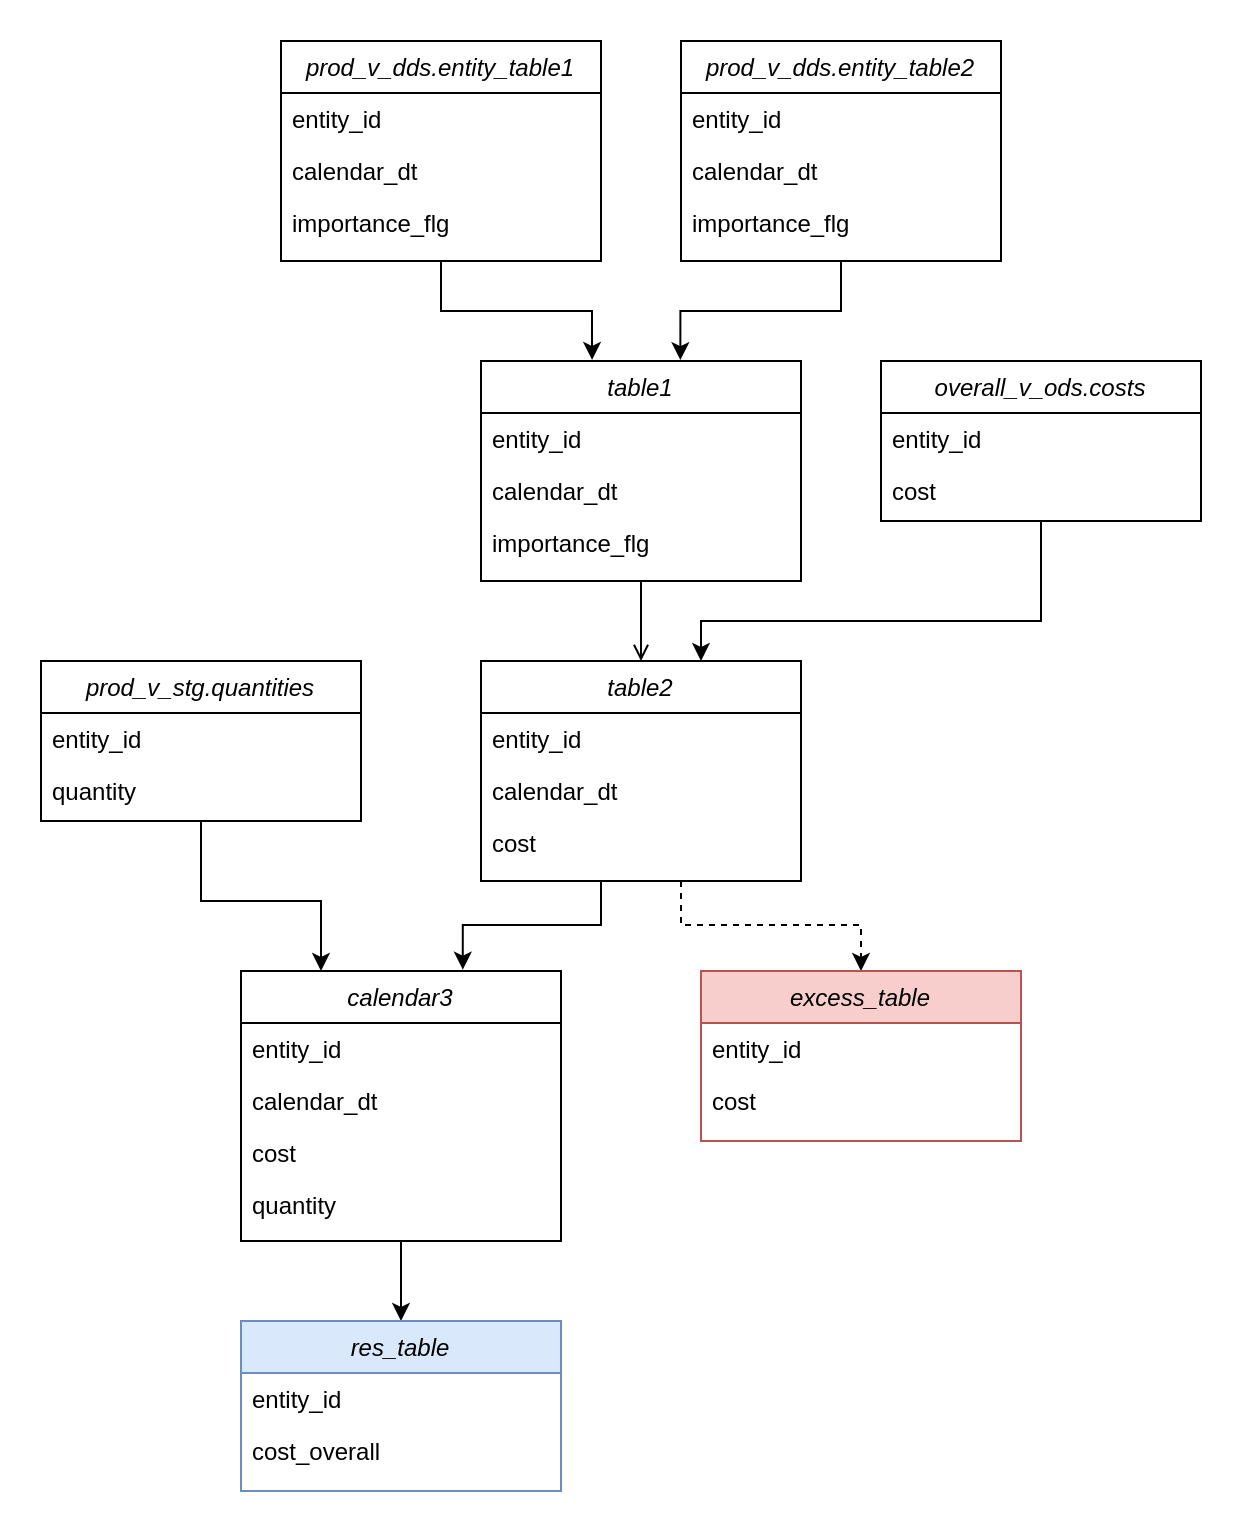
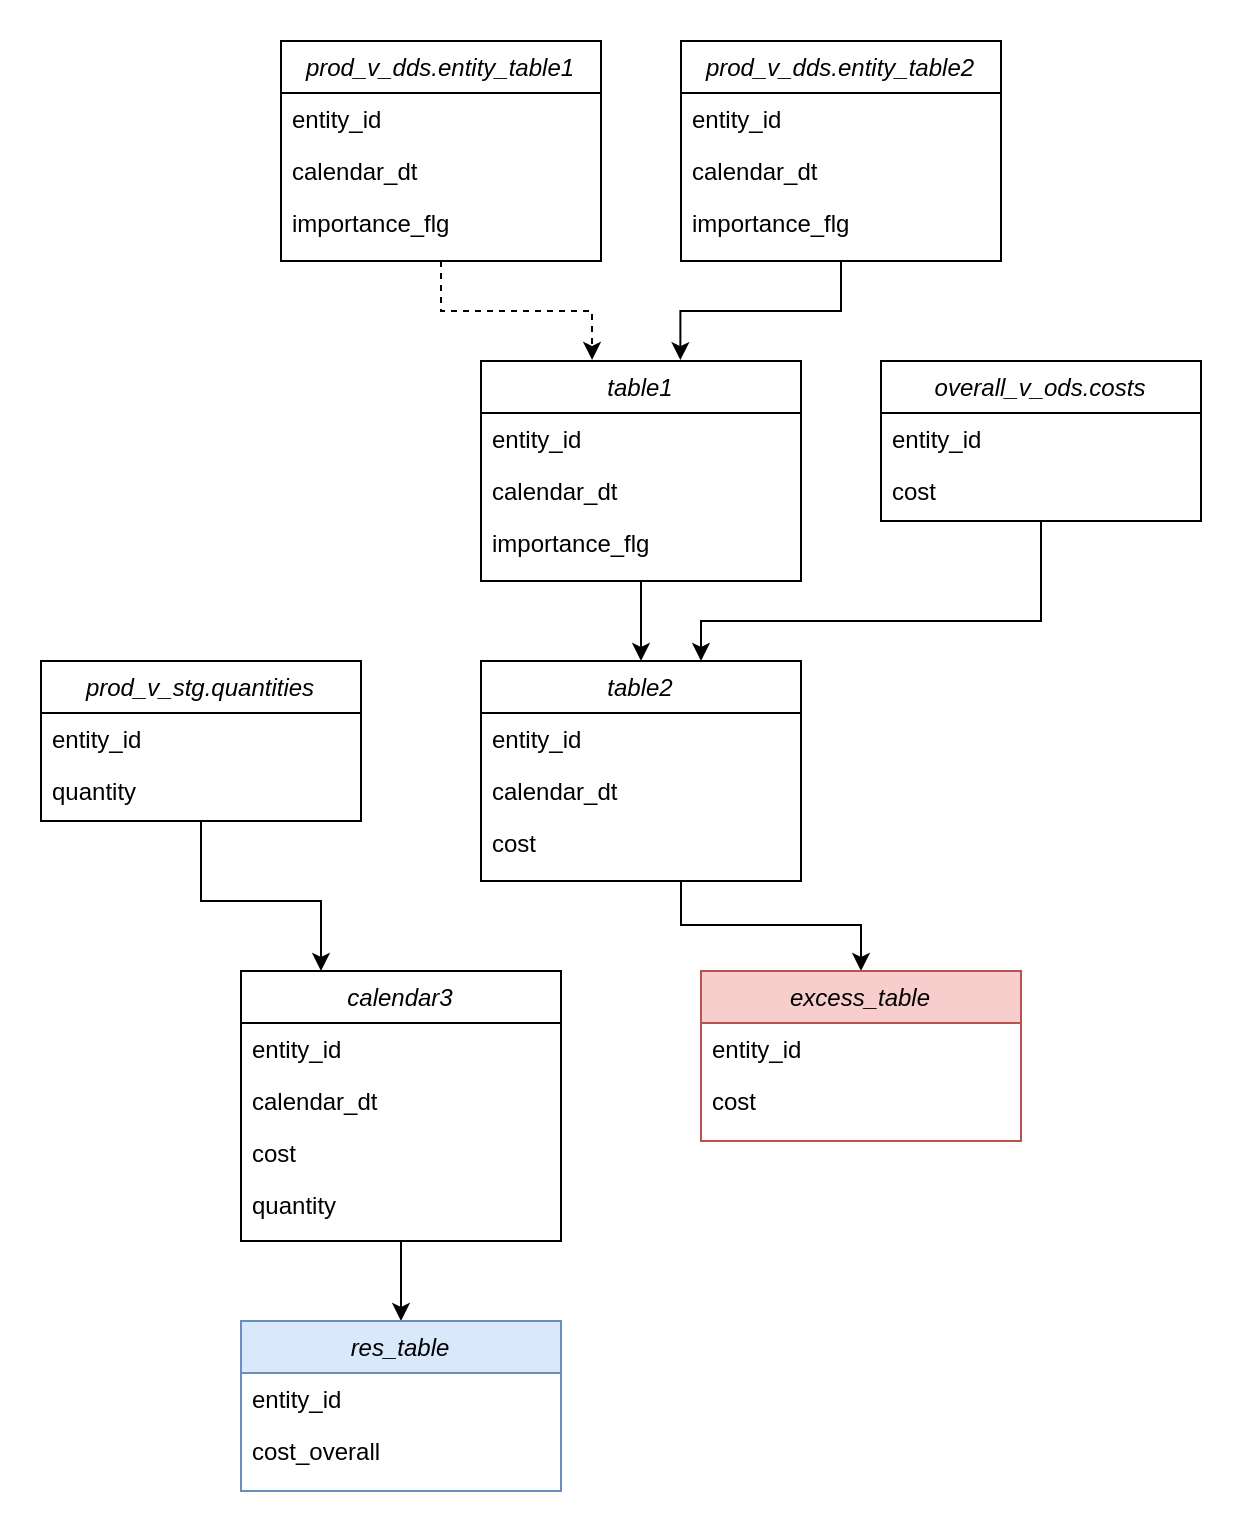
(511, 311) -> (511, 311)
(641, 648) -> (641, 646)
(537, 925) -> none
(765, 925) -> (765, 925)
